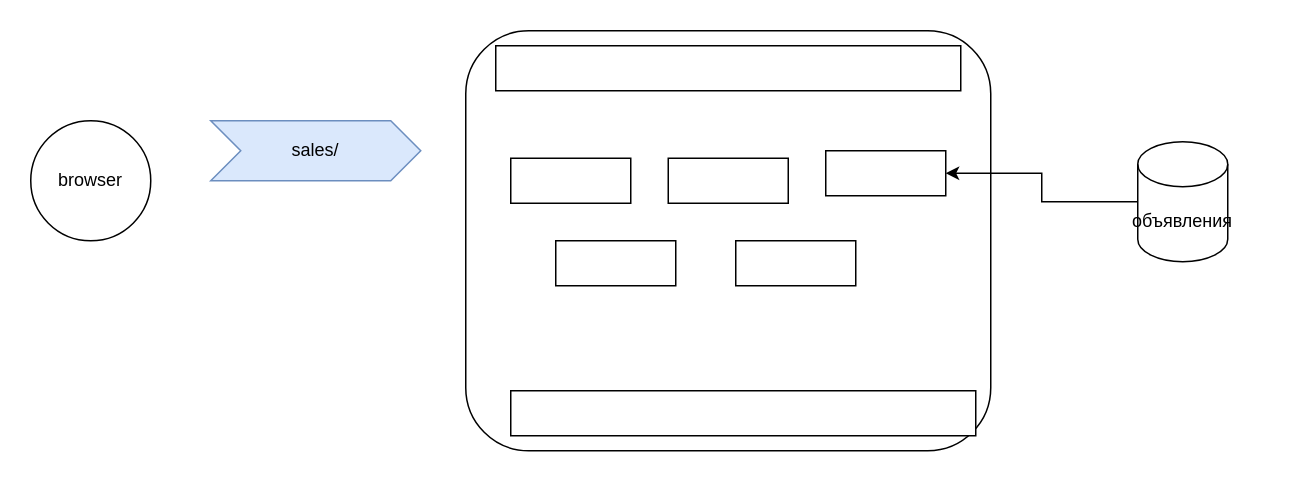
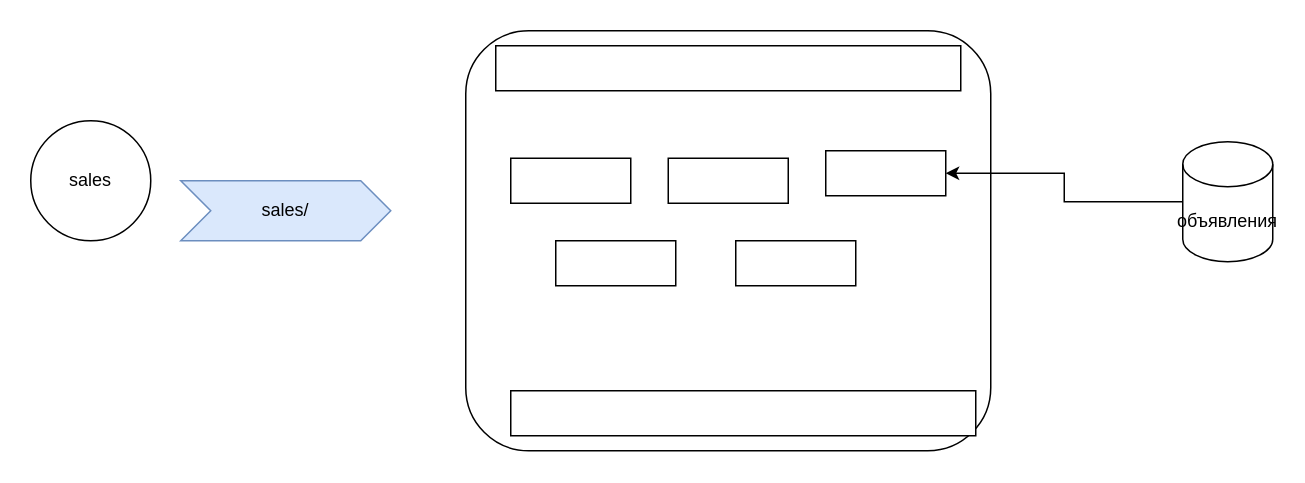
(316, 151) -> (286, 211)
(91, 181) -> (91, 181)
(1183, 202) -> (1228, 202)
